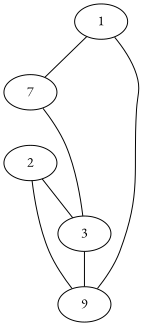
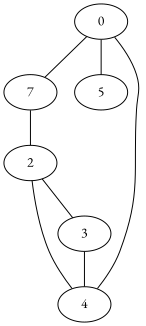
(101, 22) -> (101, 22)
none -> (101, 92)
(71, 159) -> (30, 128)
(84, 304) -> (84, 304)
